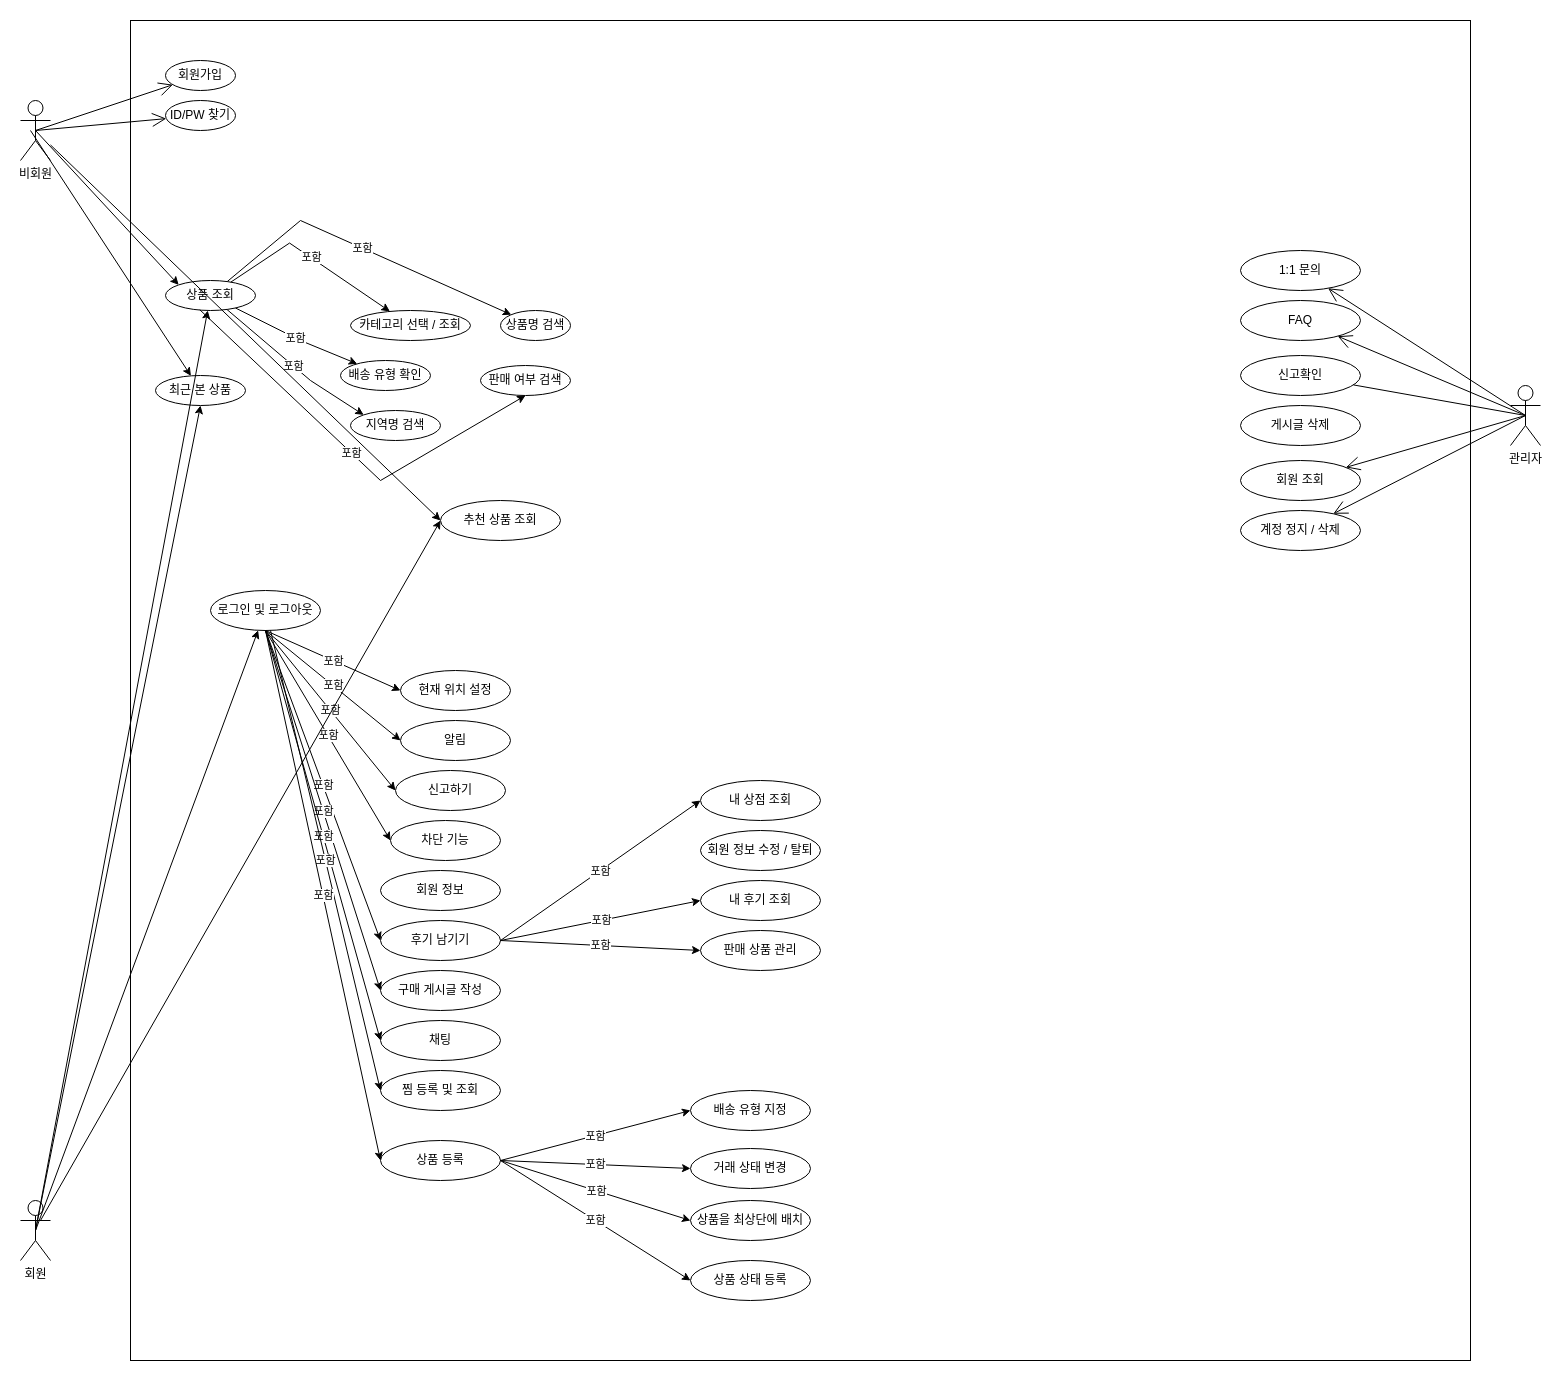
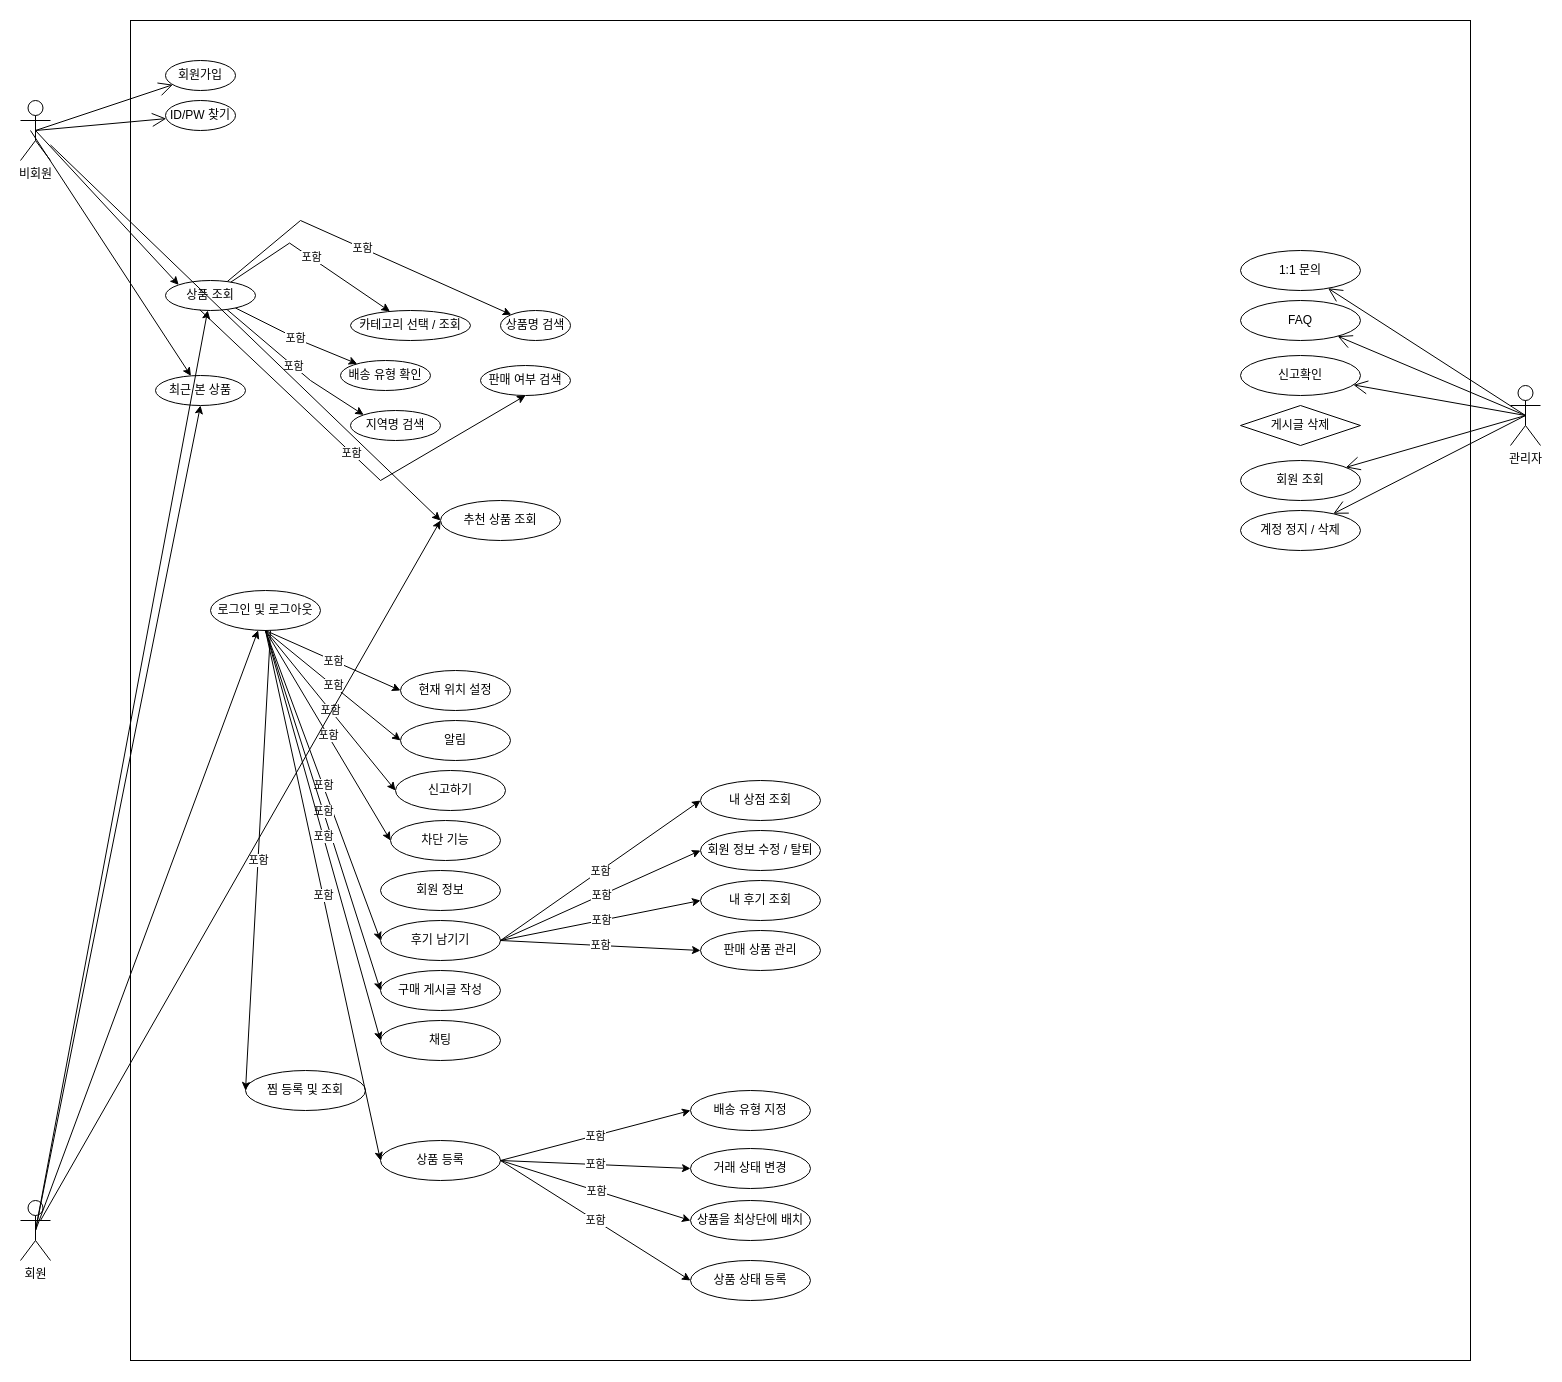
(1357, 386) -> (1359, 386)
(1301, 426) -> (1301, 426)
none -> (601, 895)
(441, 1091) -> (306, 1091)
